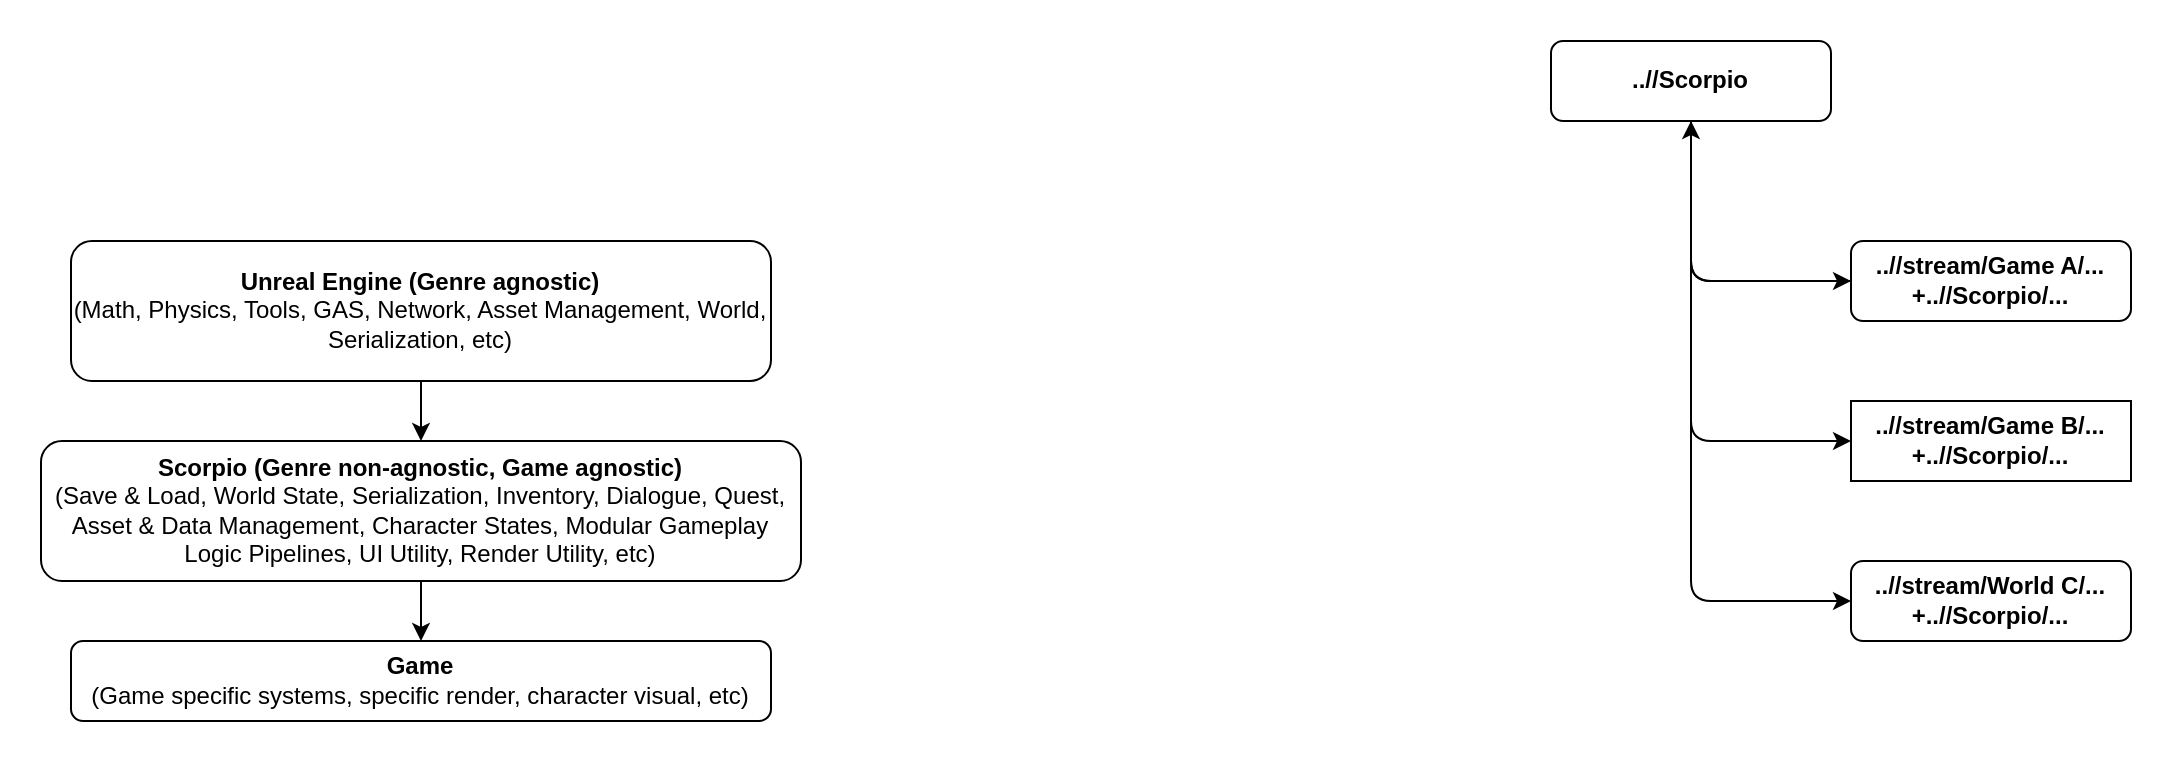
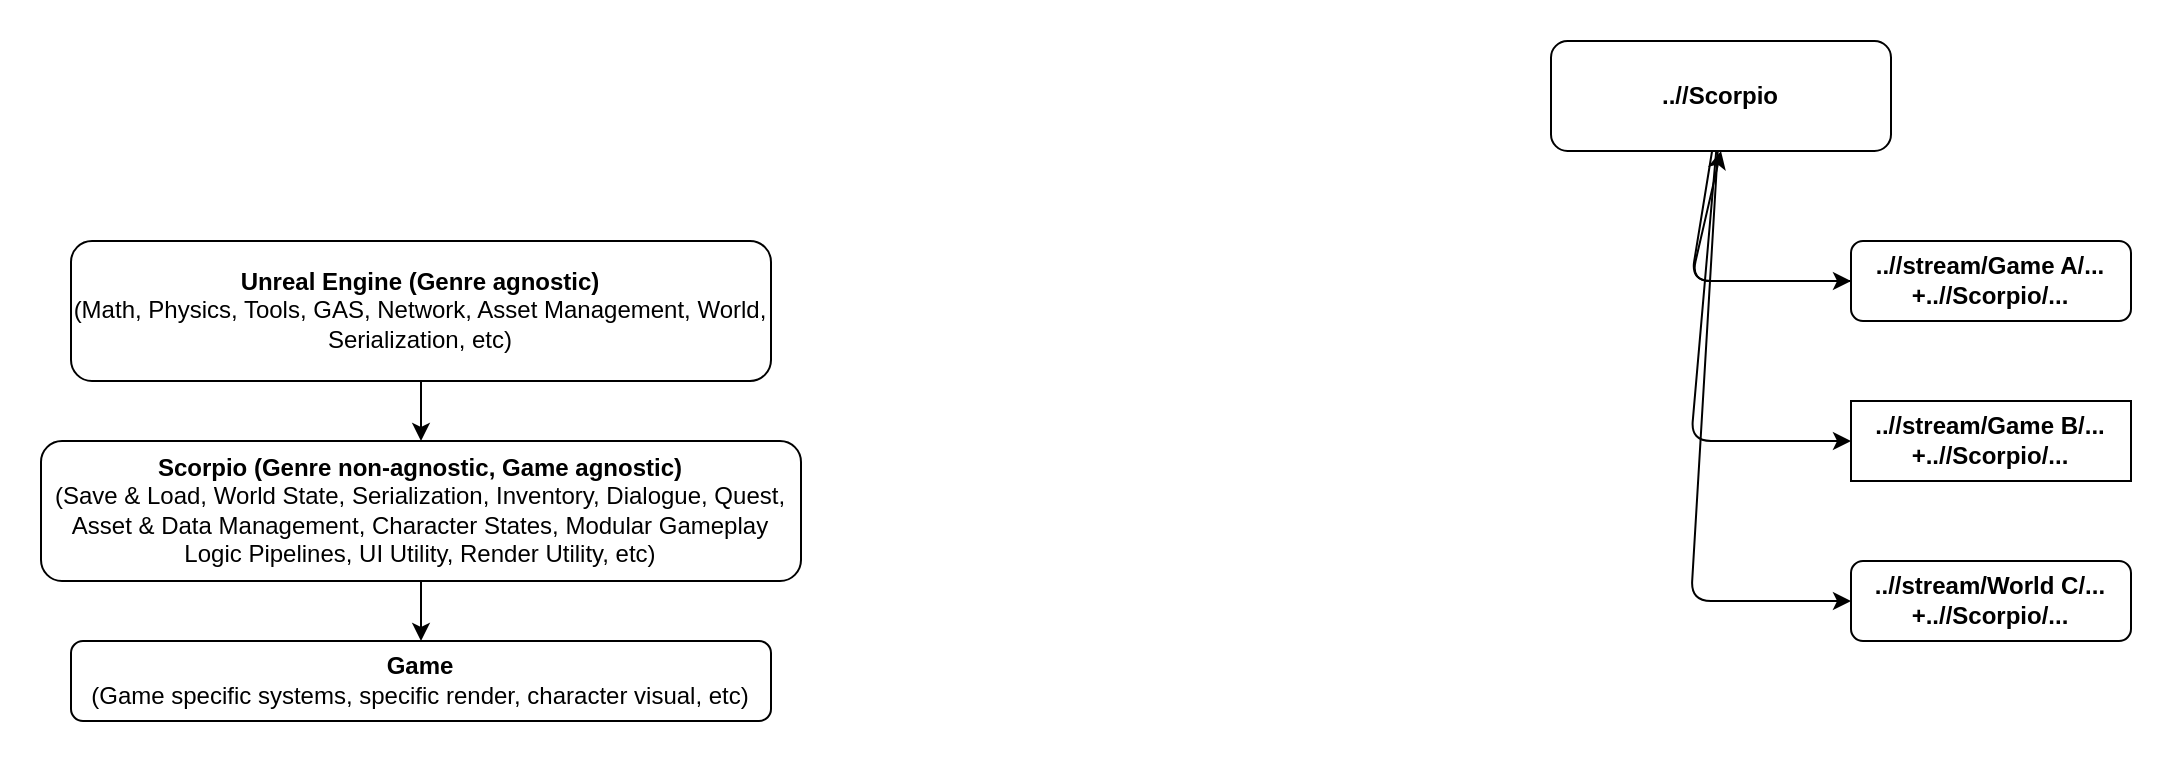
(1691, 81) -> (1721, 96)
